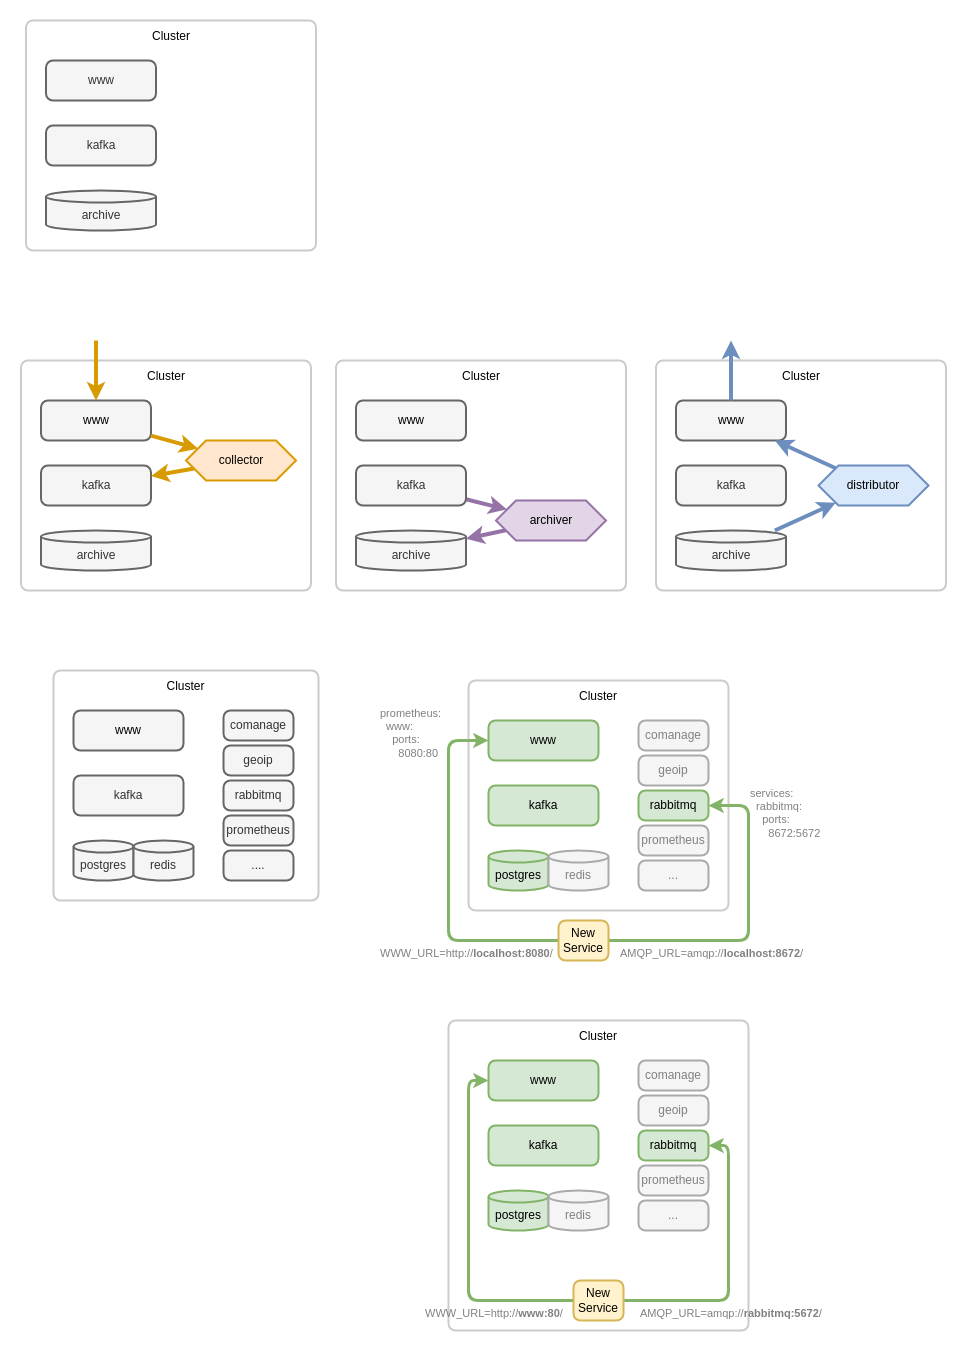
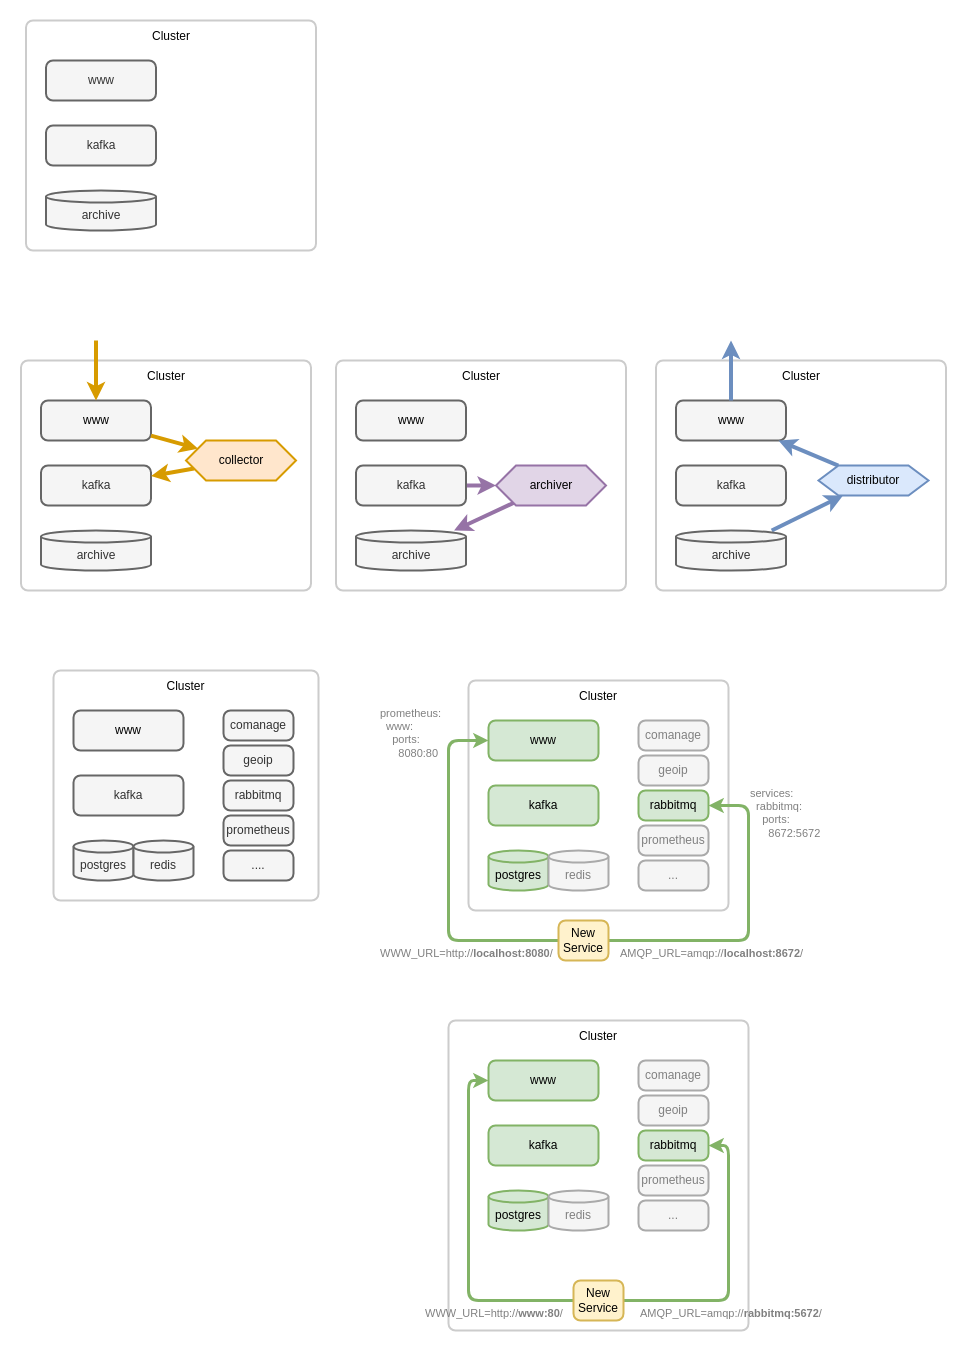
(874, 486) -> (874, 481)
(551, 521) -> (551, 486)
